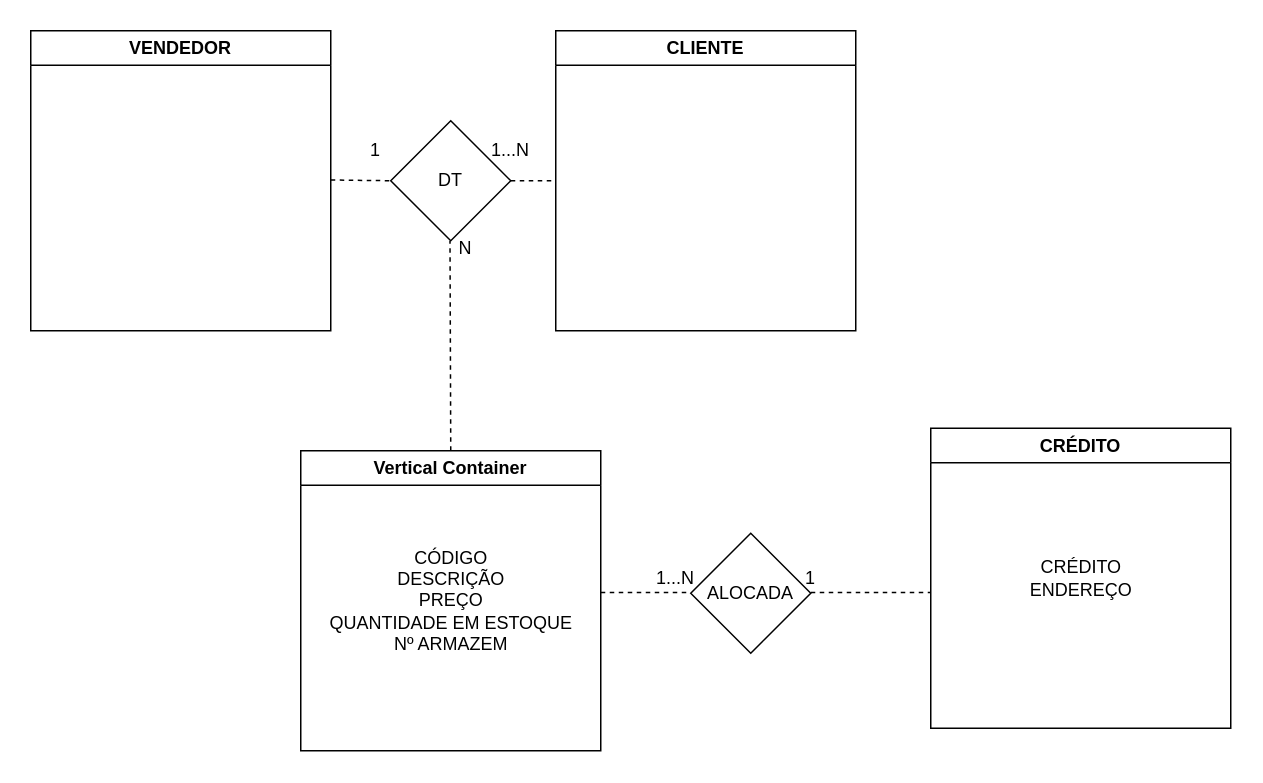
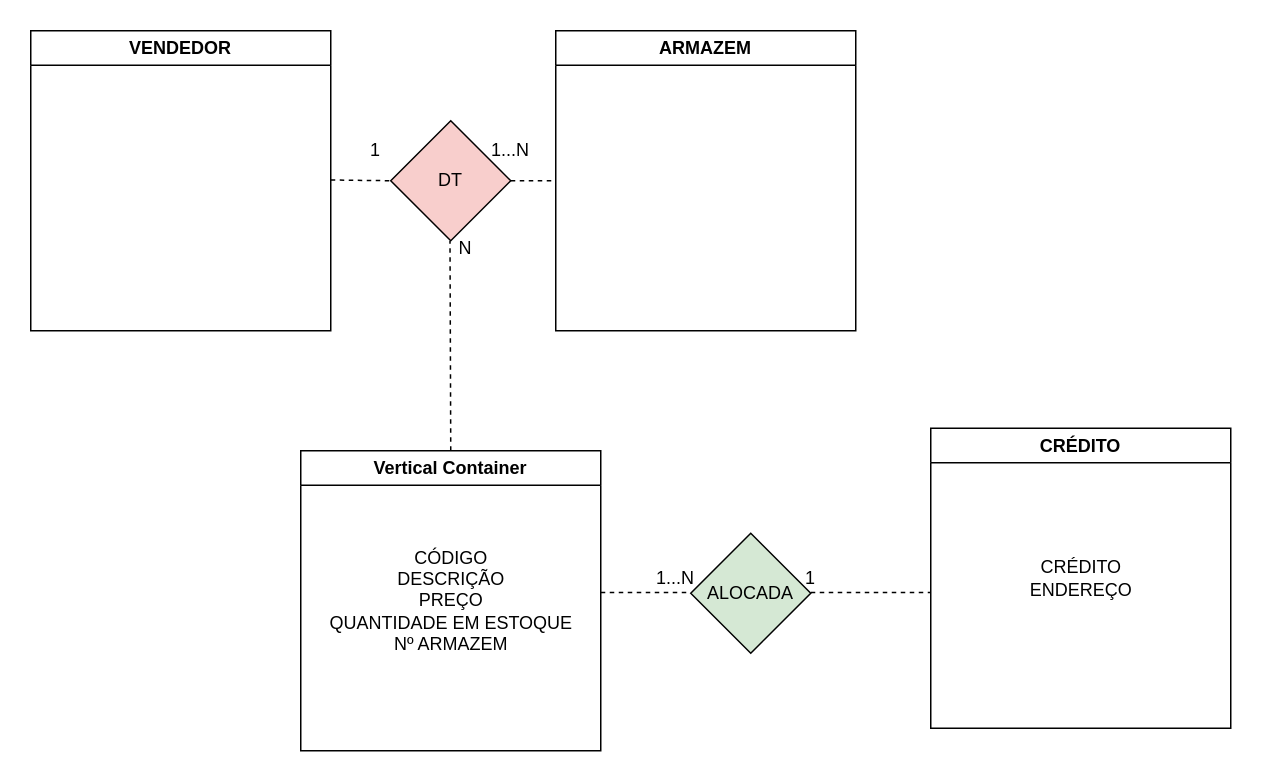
(706, 49) -> (706, 49)
(451, 181) -> (451, 181)
(751, 593) -> (751, 593)
